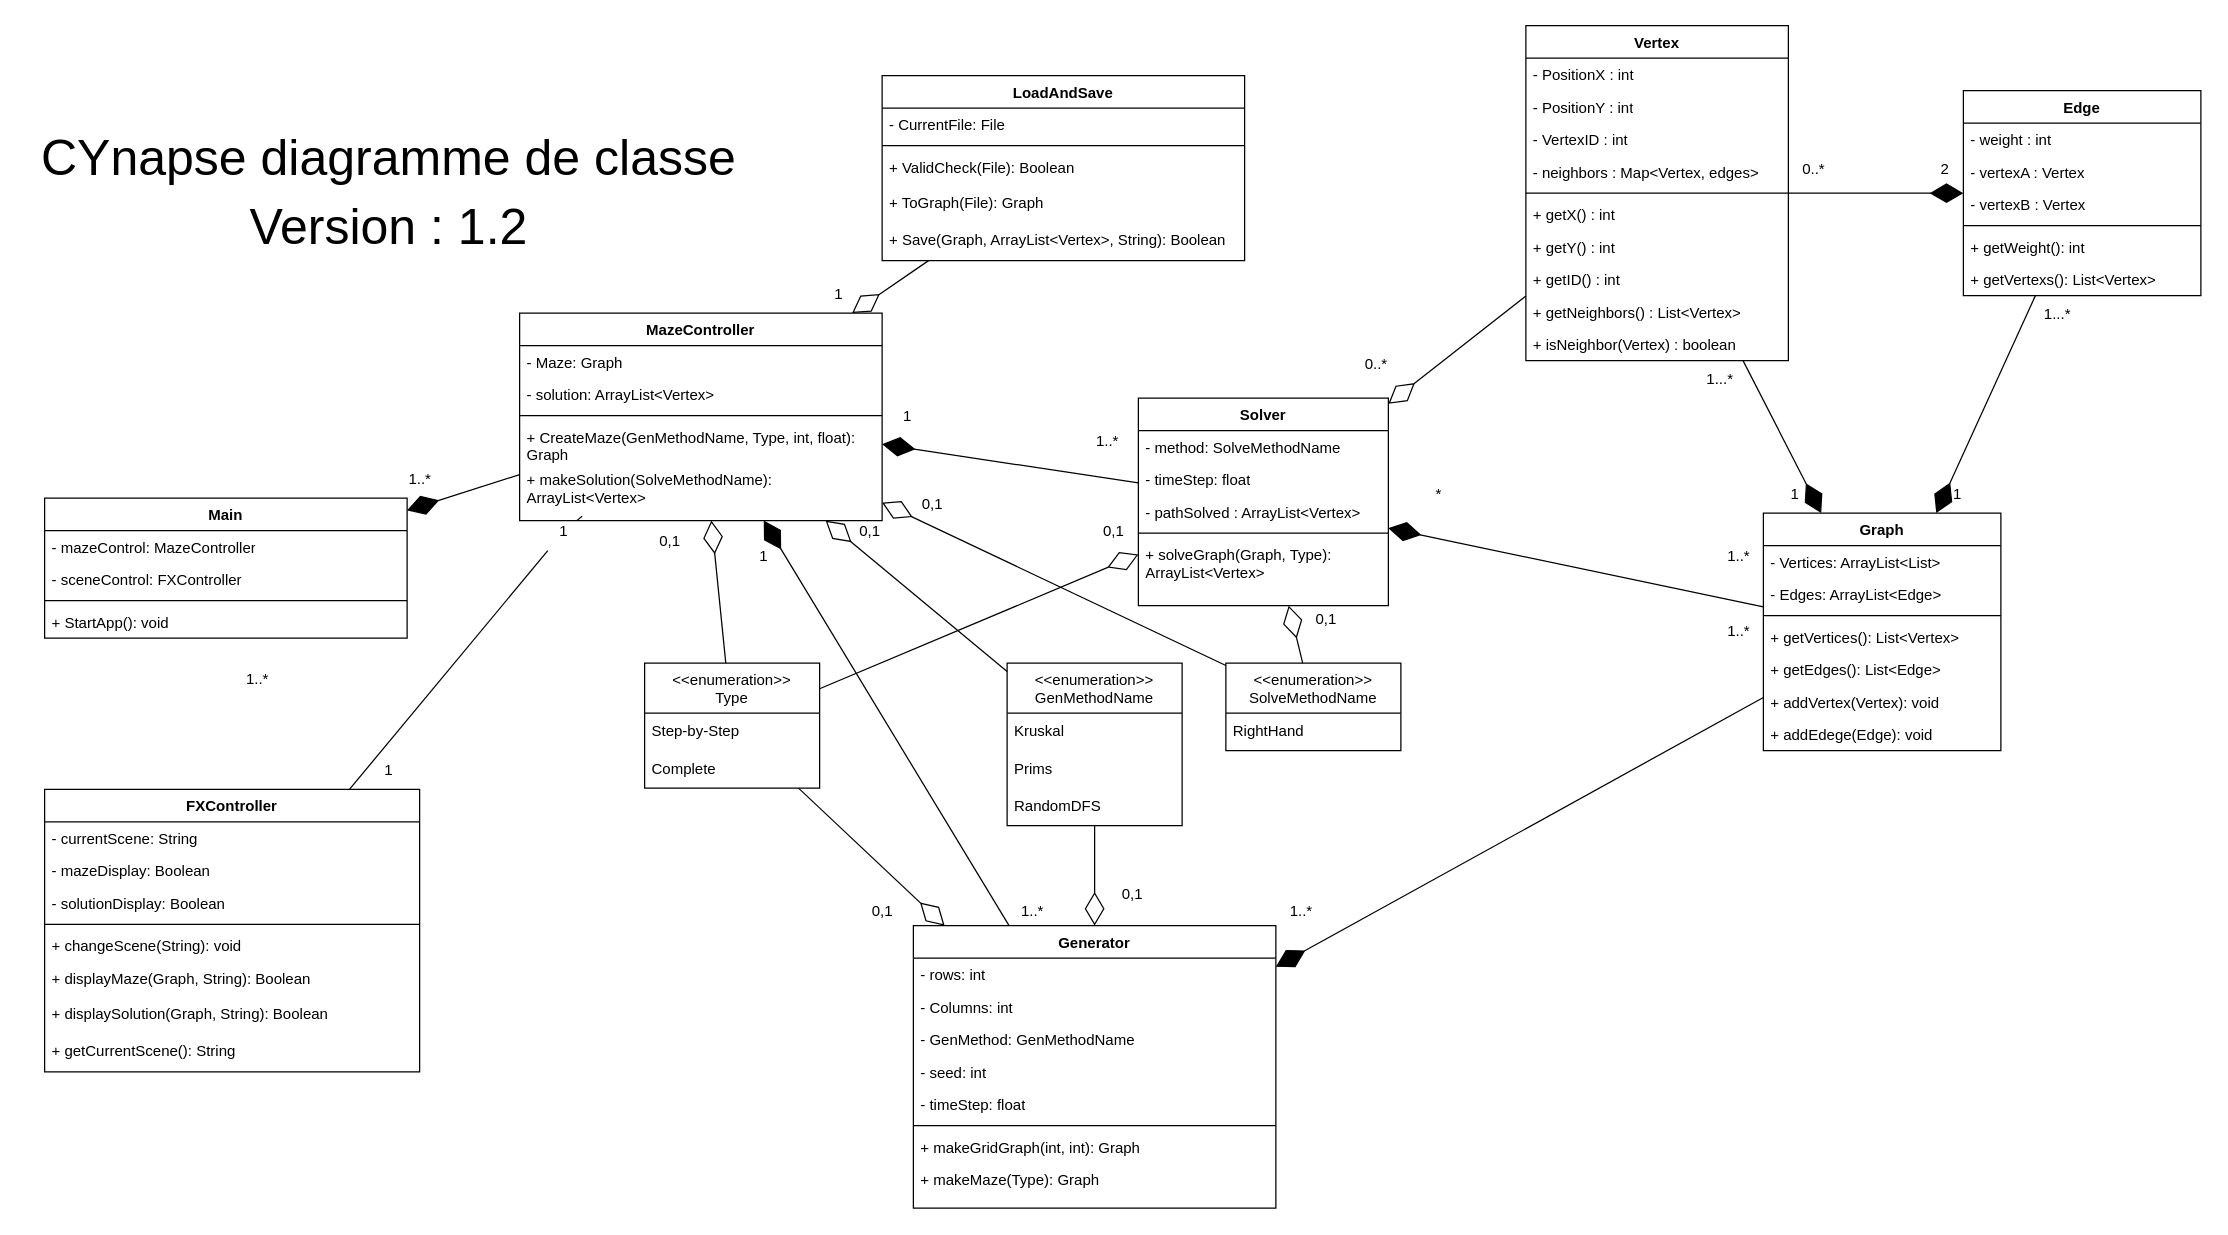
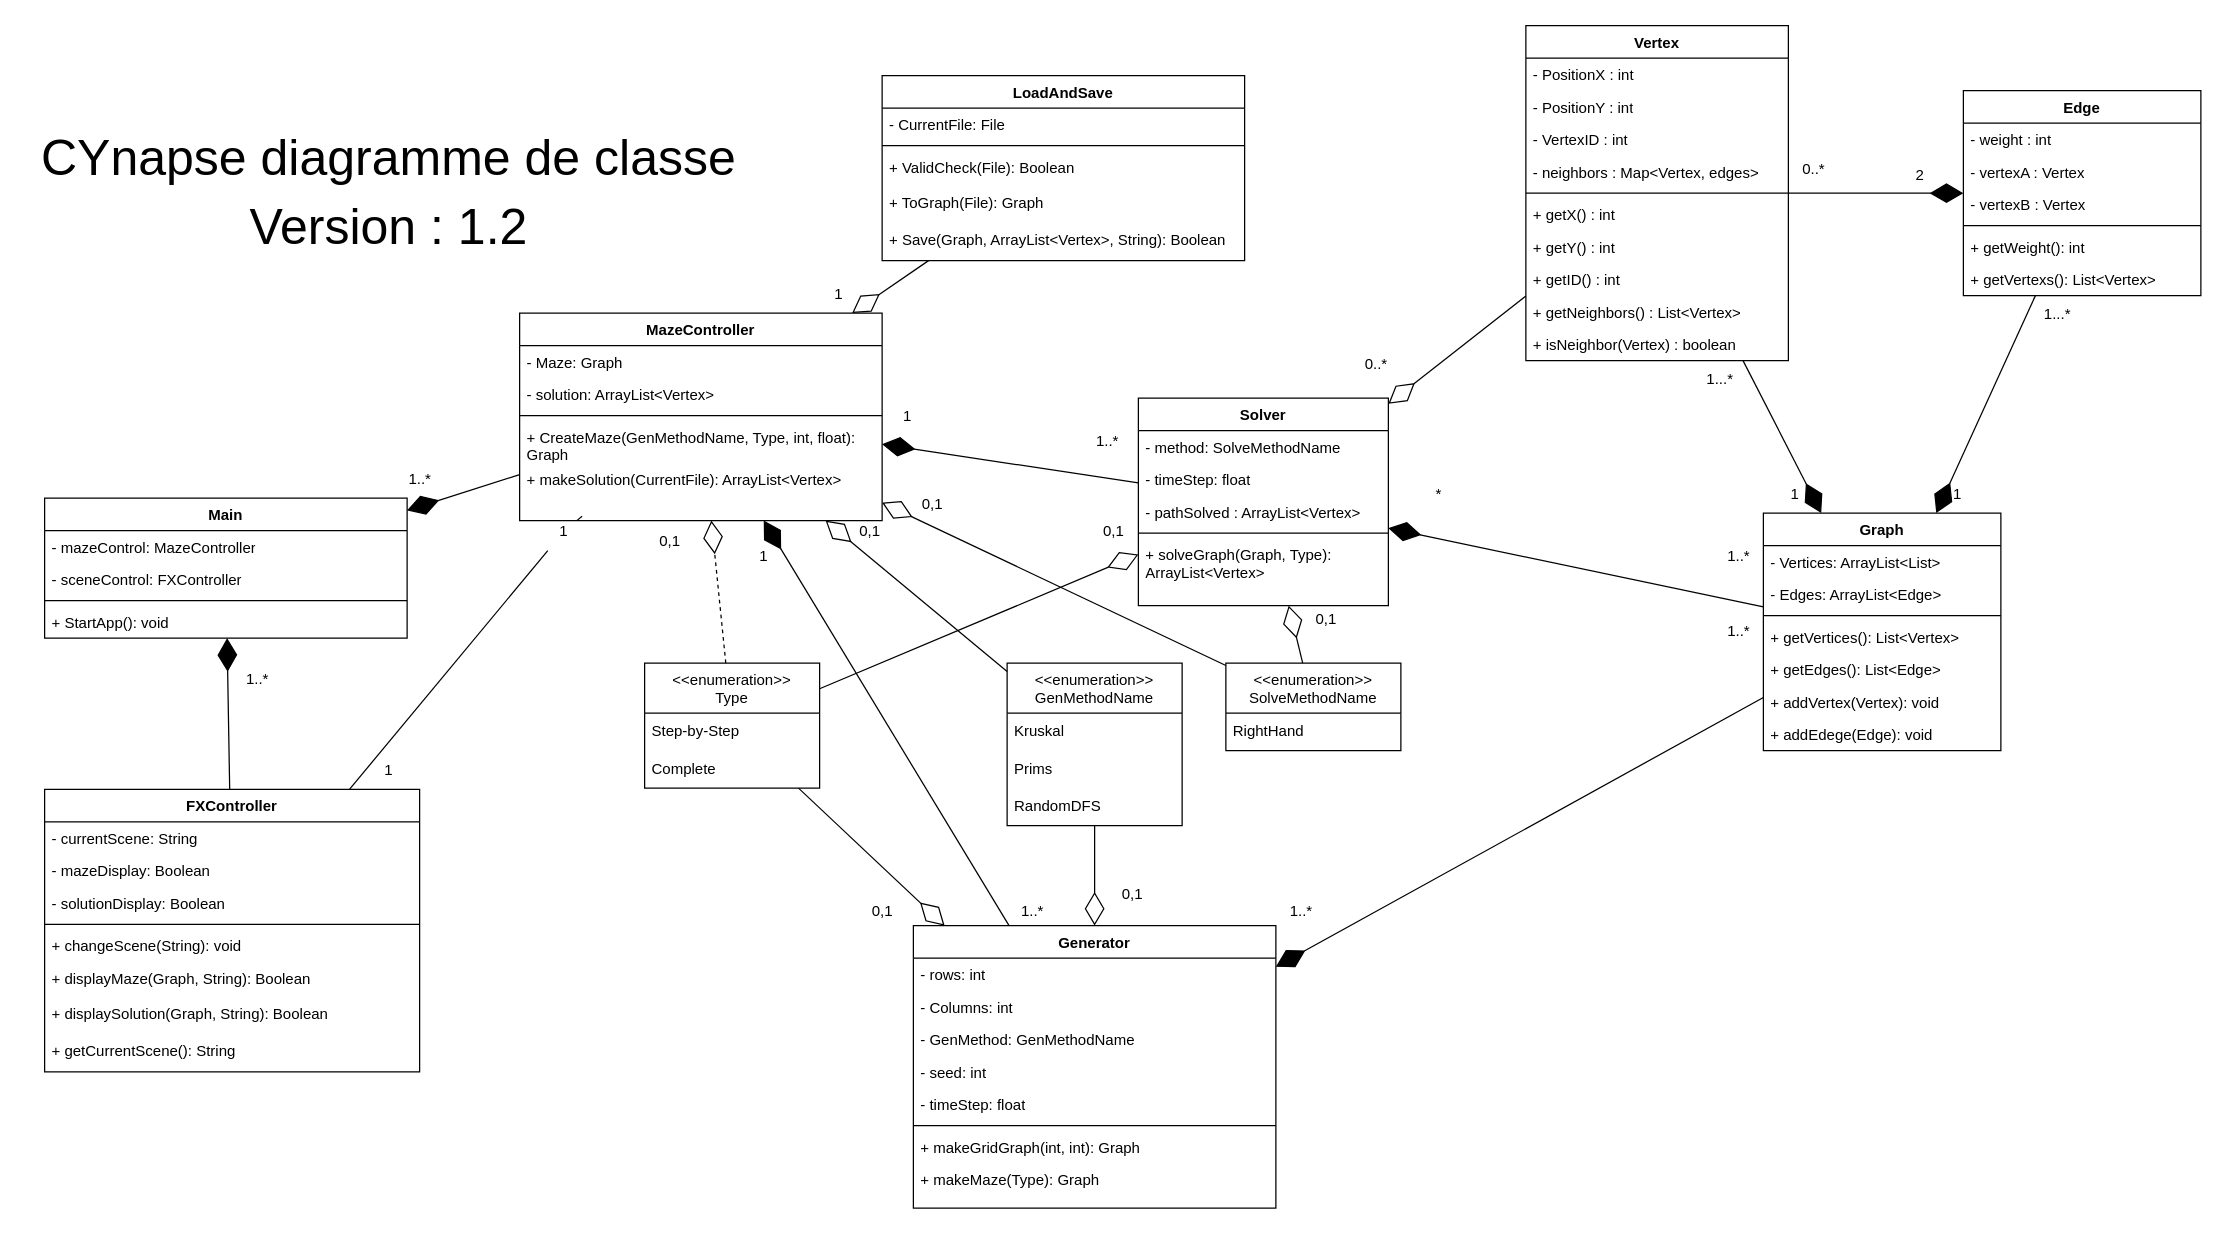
(1944, 169) -> (1919, 176)
(702, 490) -> (702, 490)
(720, 607) -> (720, 607)
none -> (228, 730)
